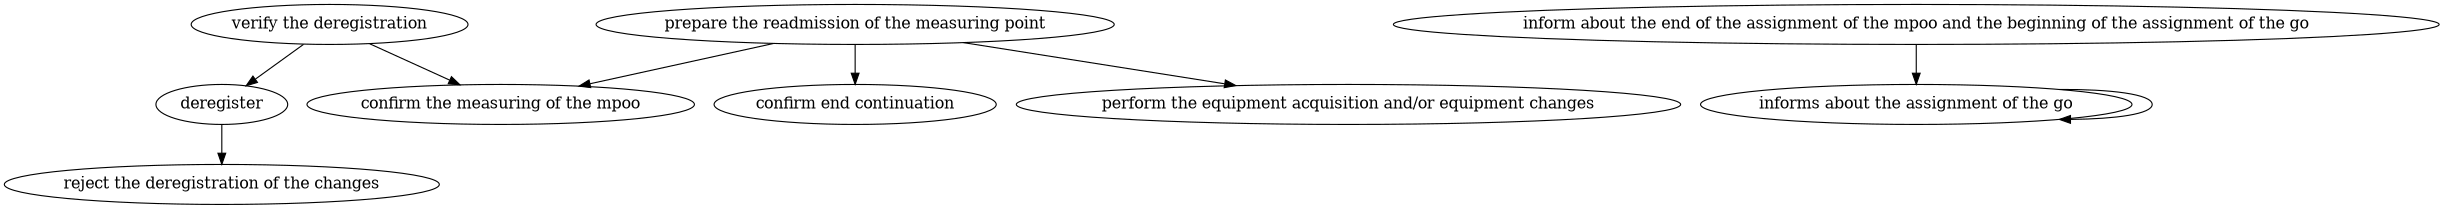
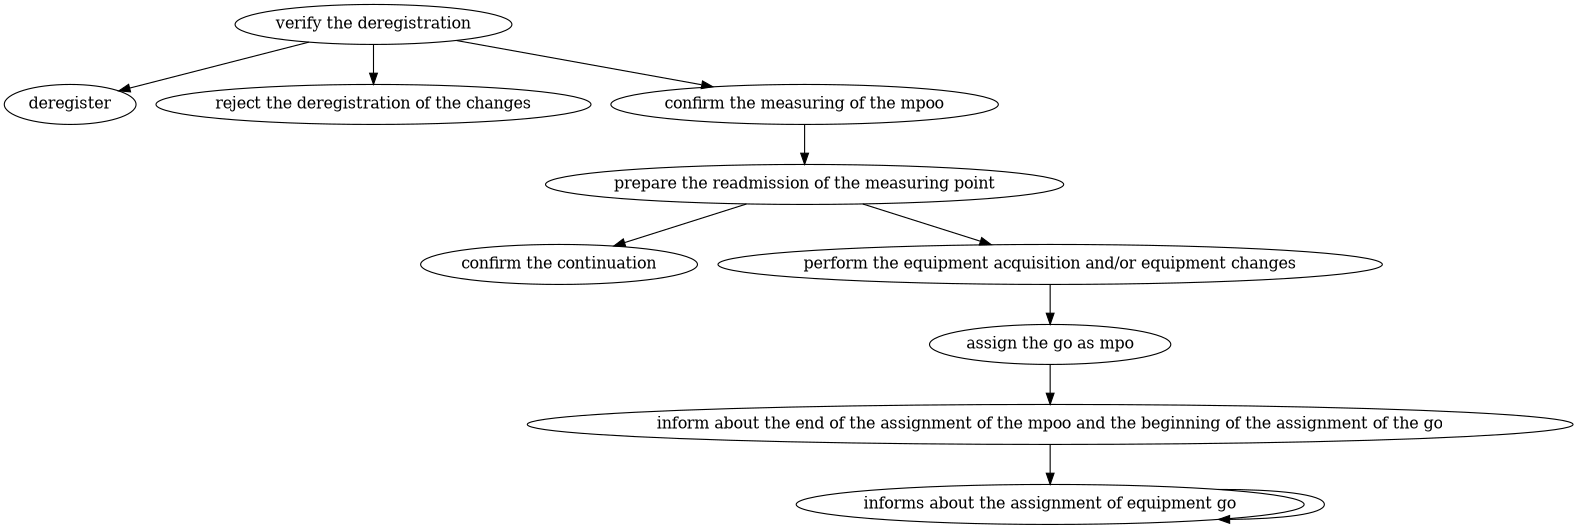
(682, 64) -> (805, 139)
(855, 104) -> (559, 264)
(1916, 104) -> (1050, 504)
(222, 139) -> (373, 59)
none -> (1050, 344)
